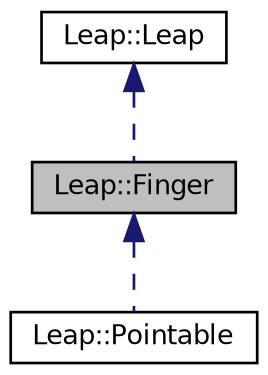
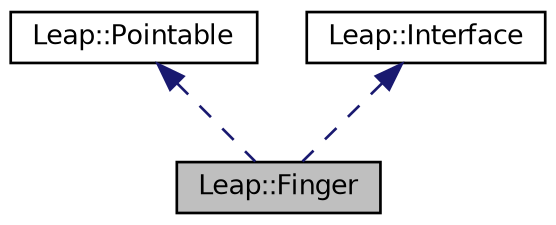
(134, 38) -> (426, 38)
(134, 277) -> (216, 122)
